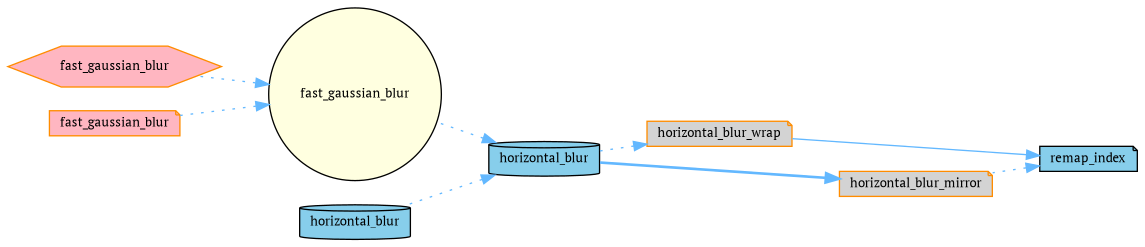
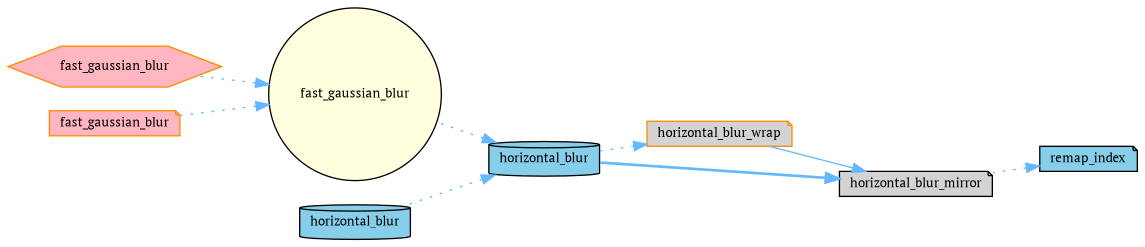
(909, 147) -> (811, 157)
(916, 184) -> (916, 184)
